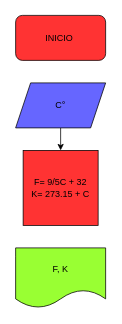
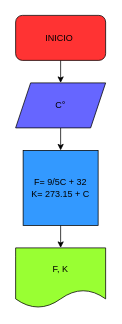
none -> (60, 69)
(60, 188) -> (60, 188)
none -> (60, 234)
